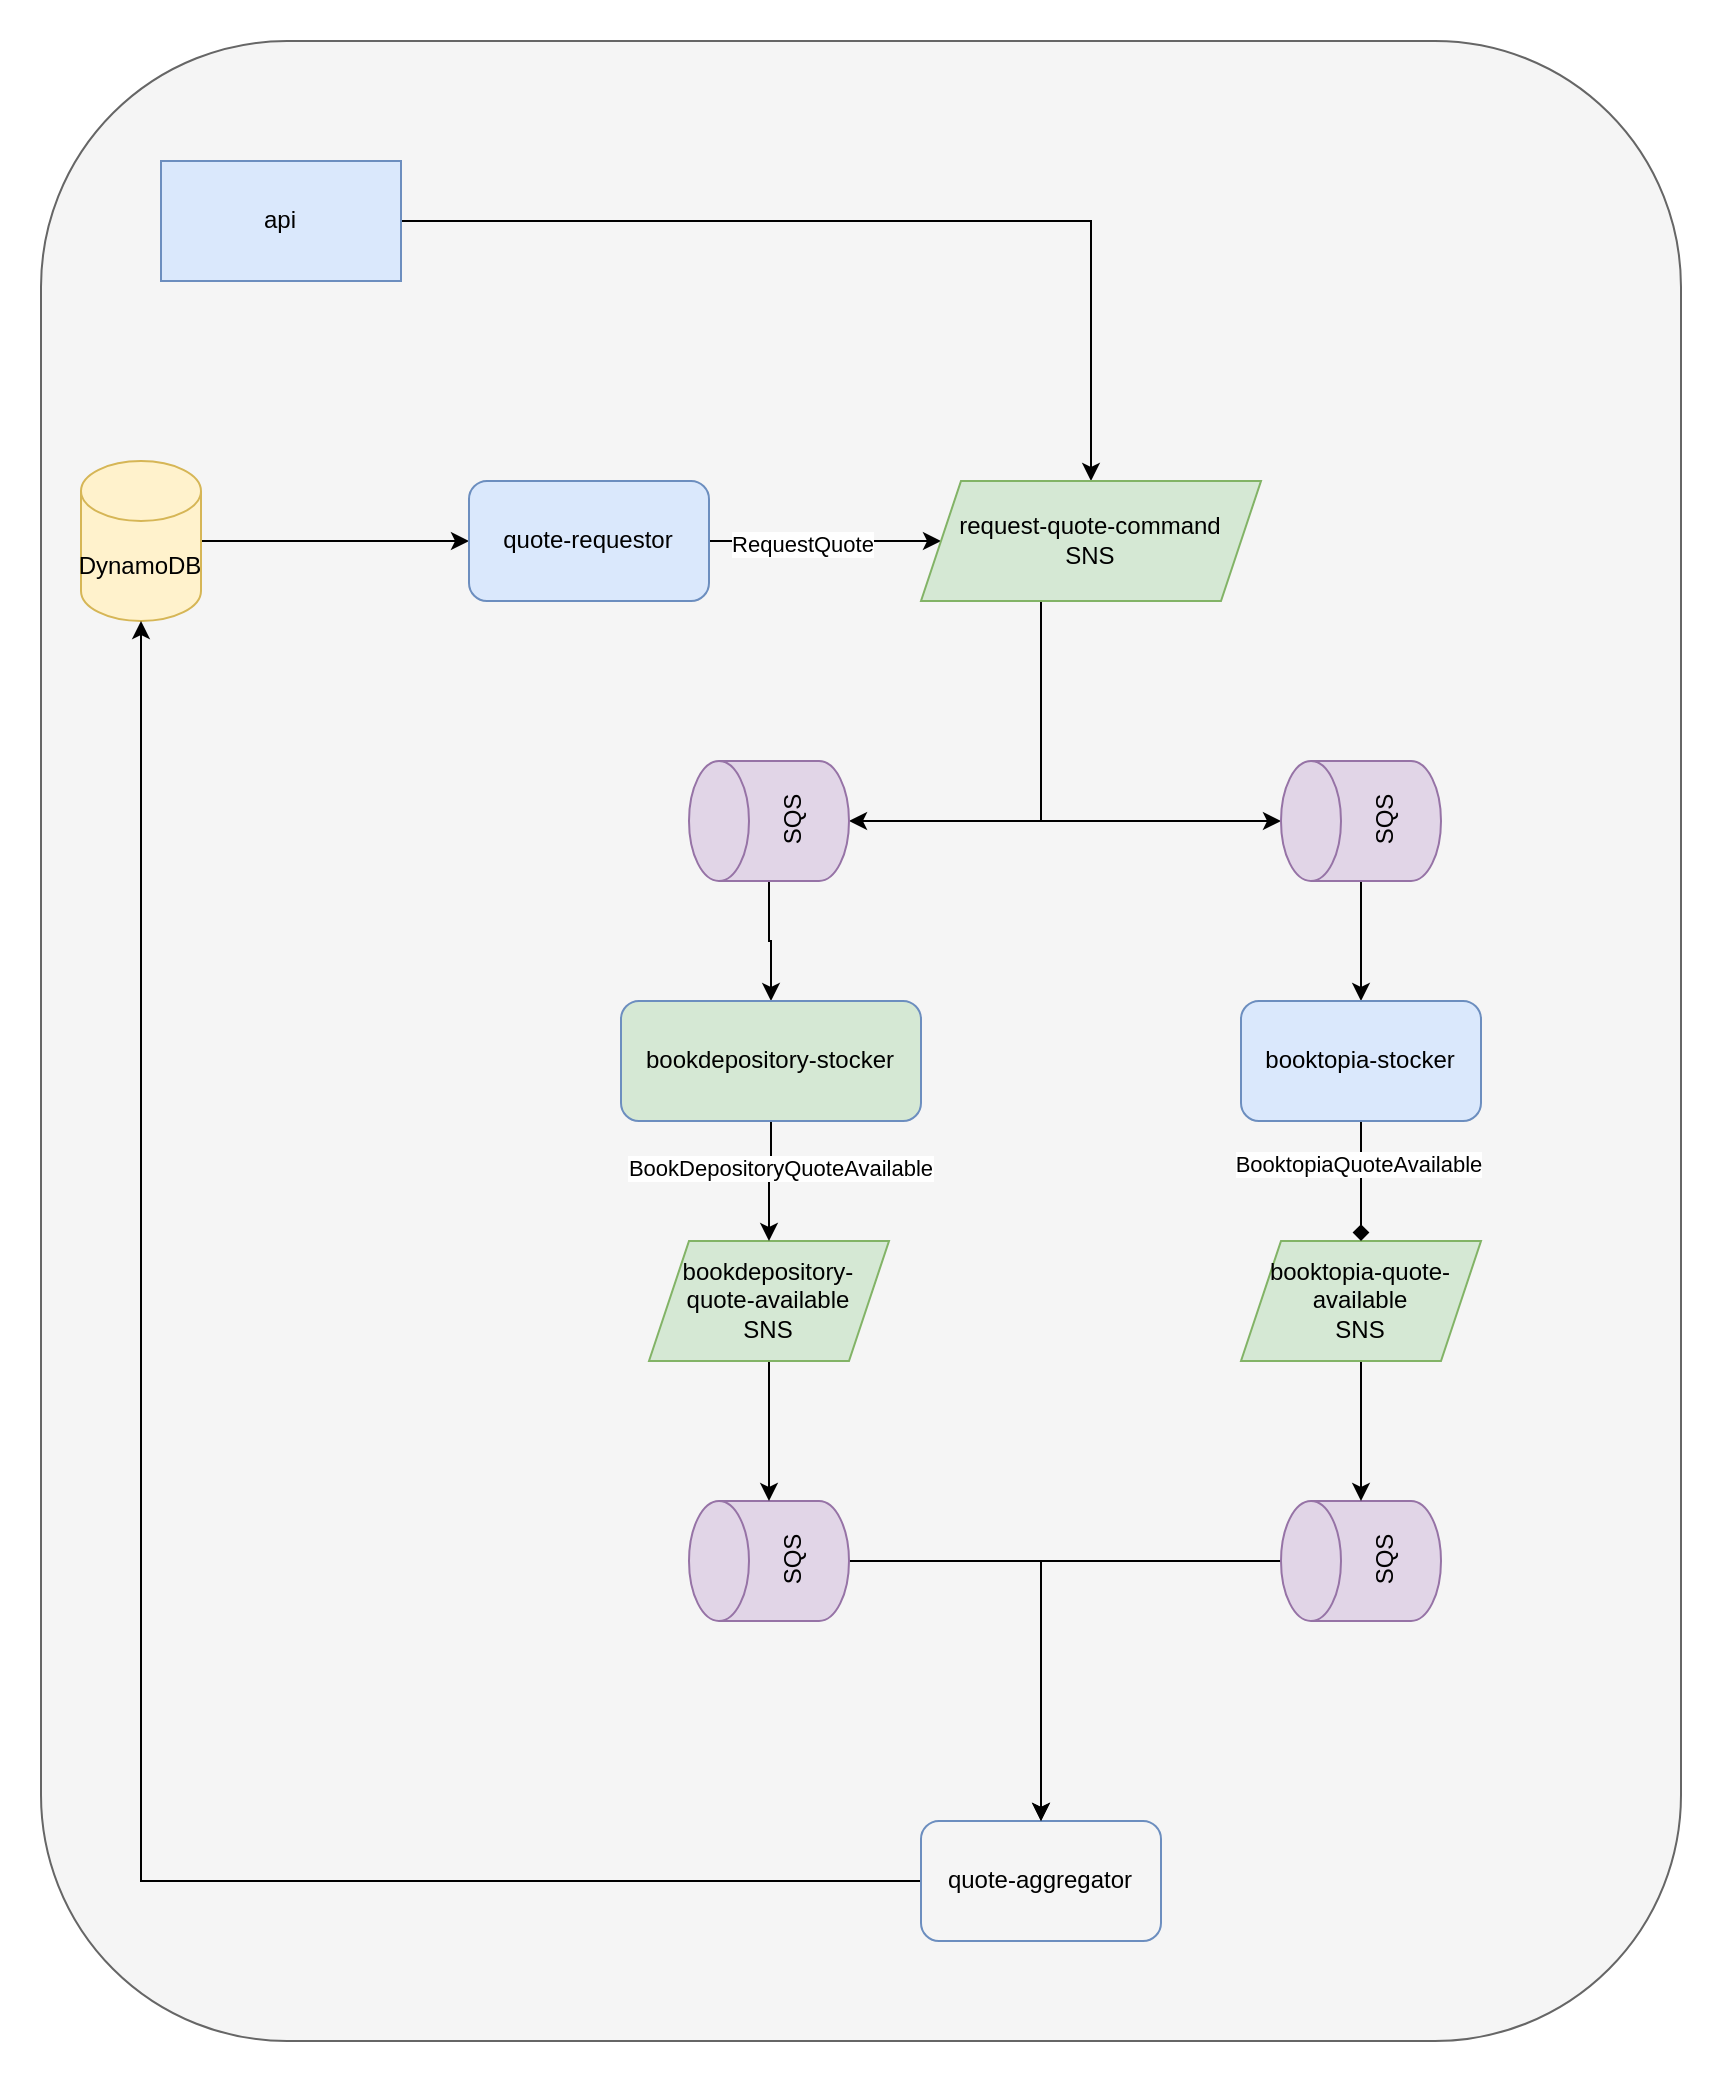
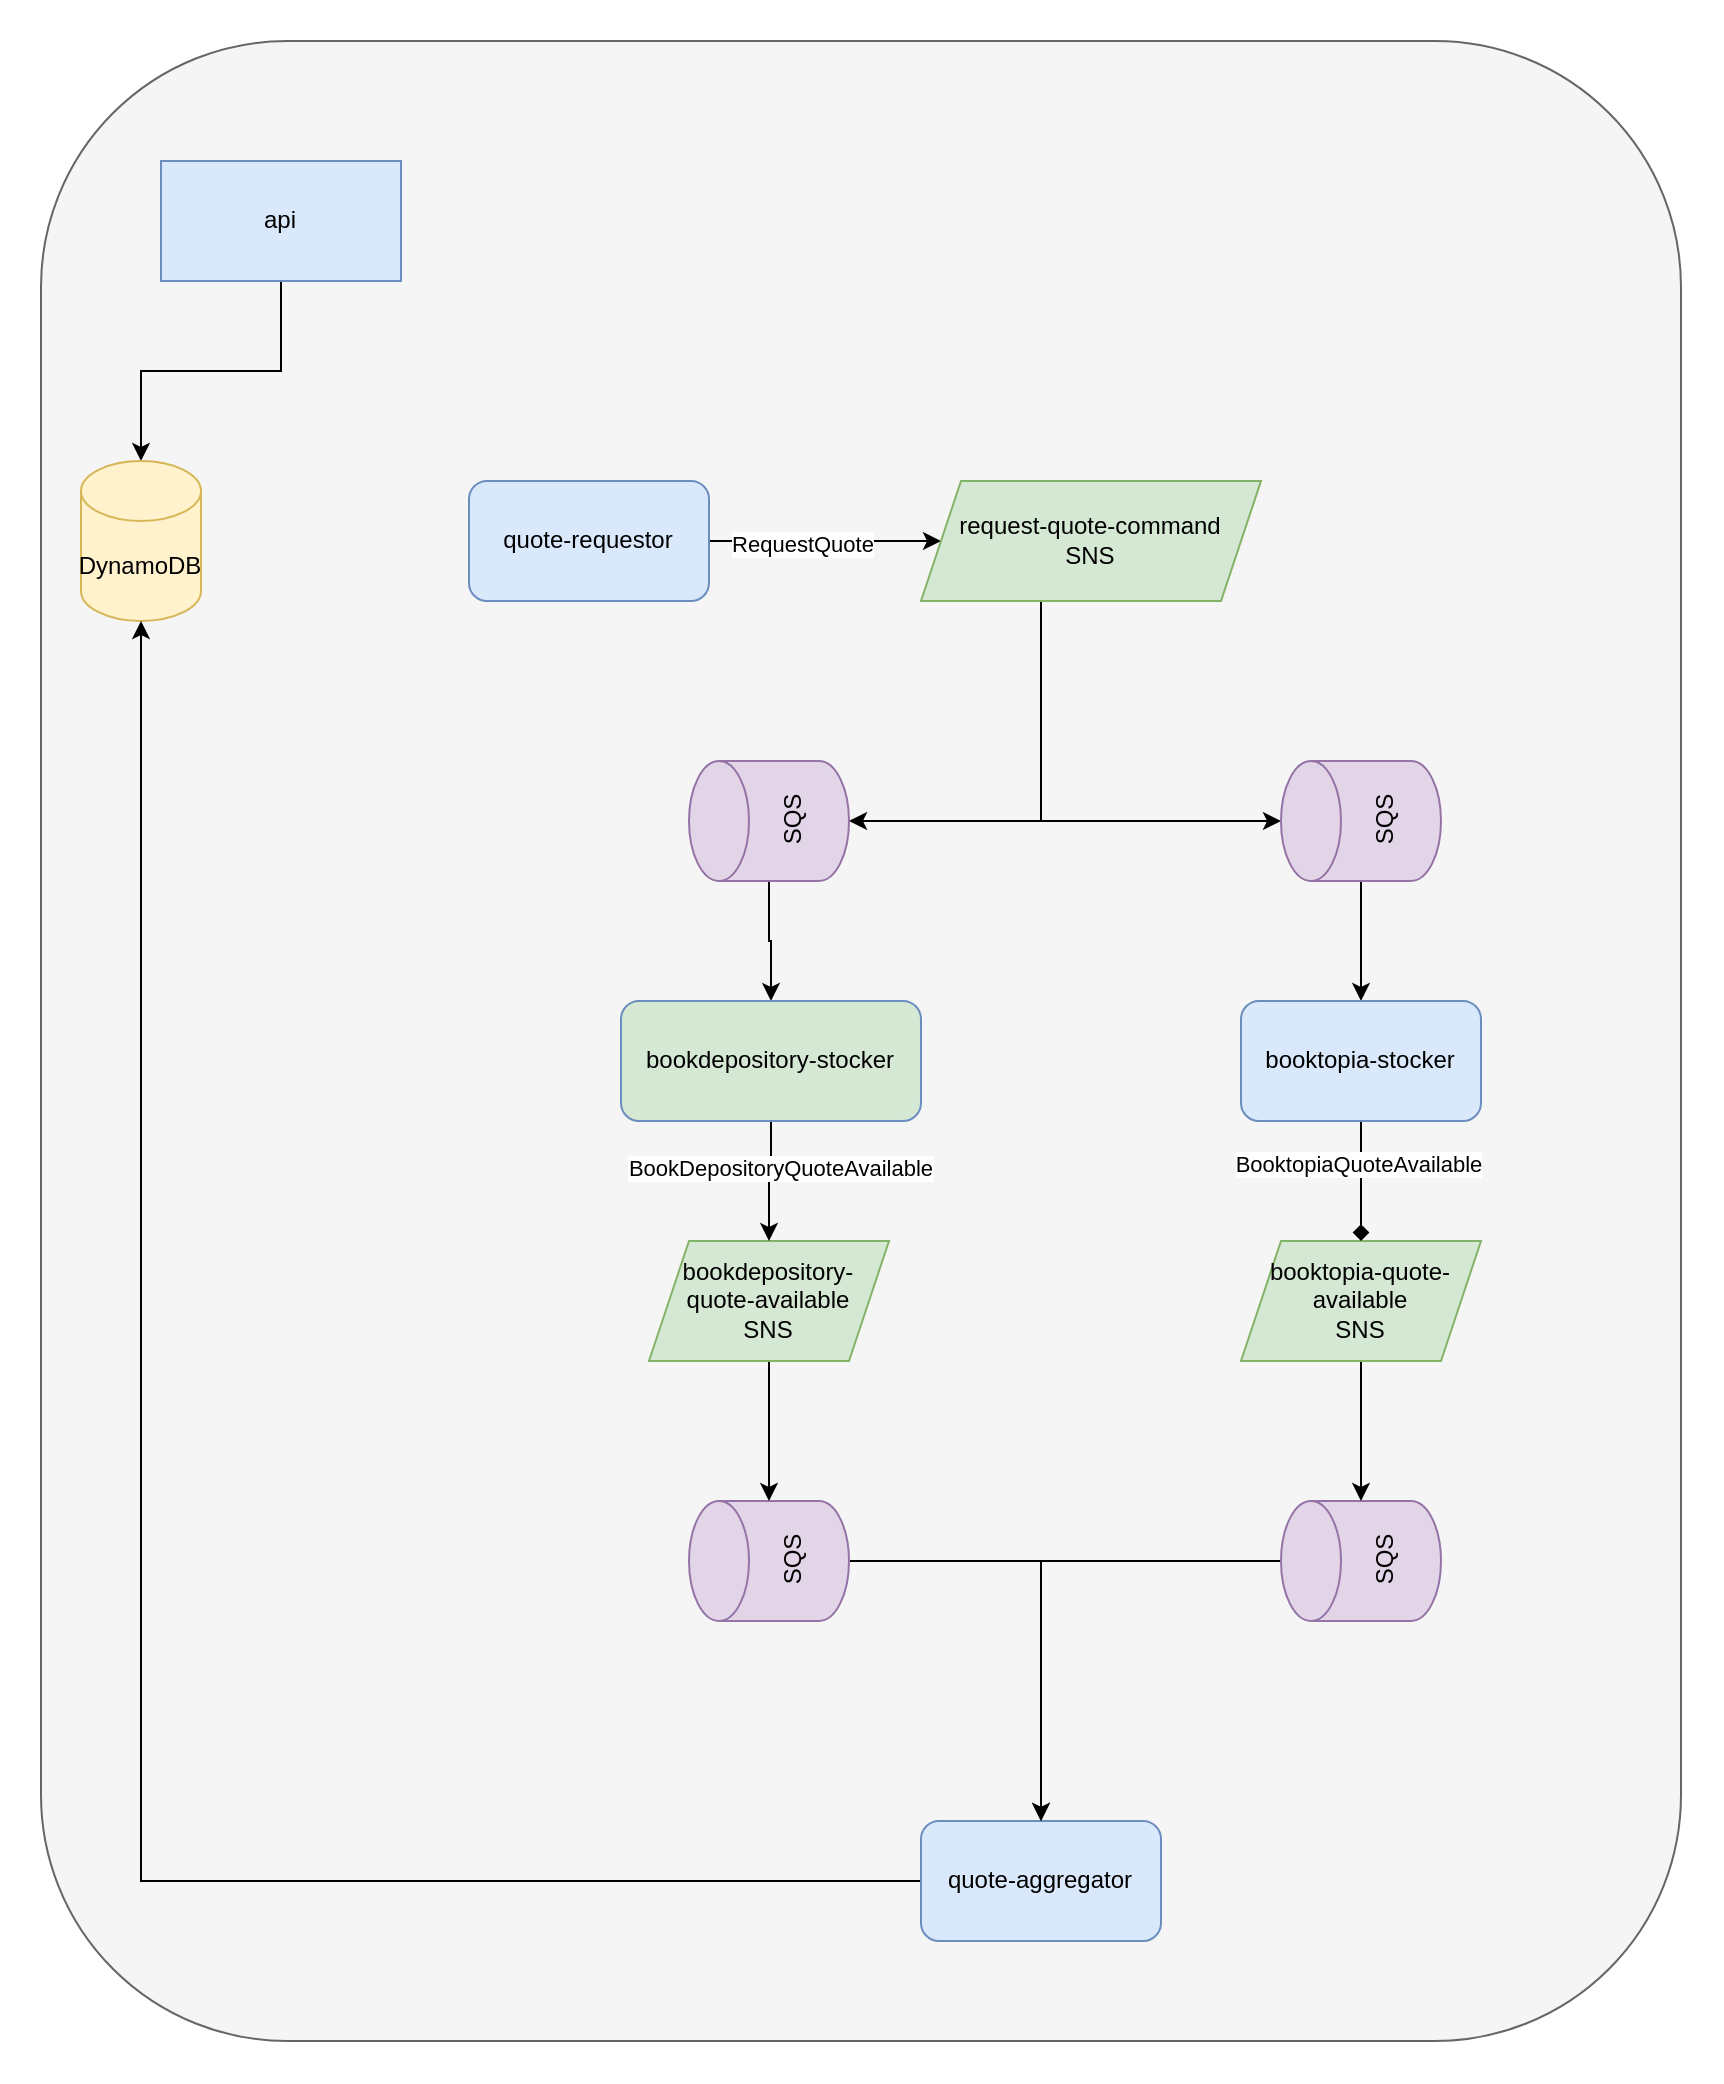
(869, 221) -> (218, 371)
(328, 541) -> none
(1041, 1881) -> (1041, 1881)
